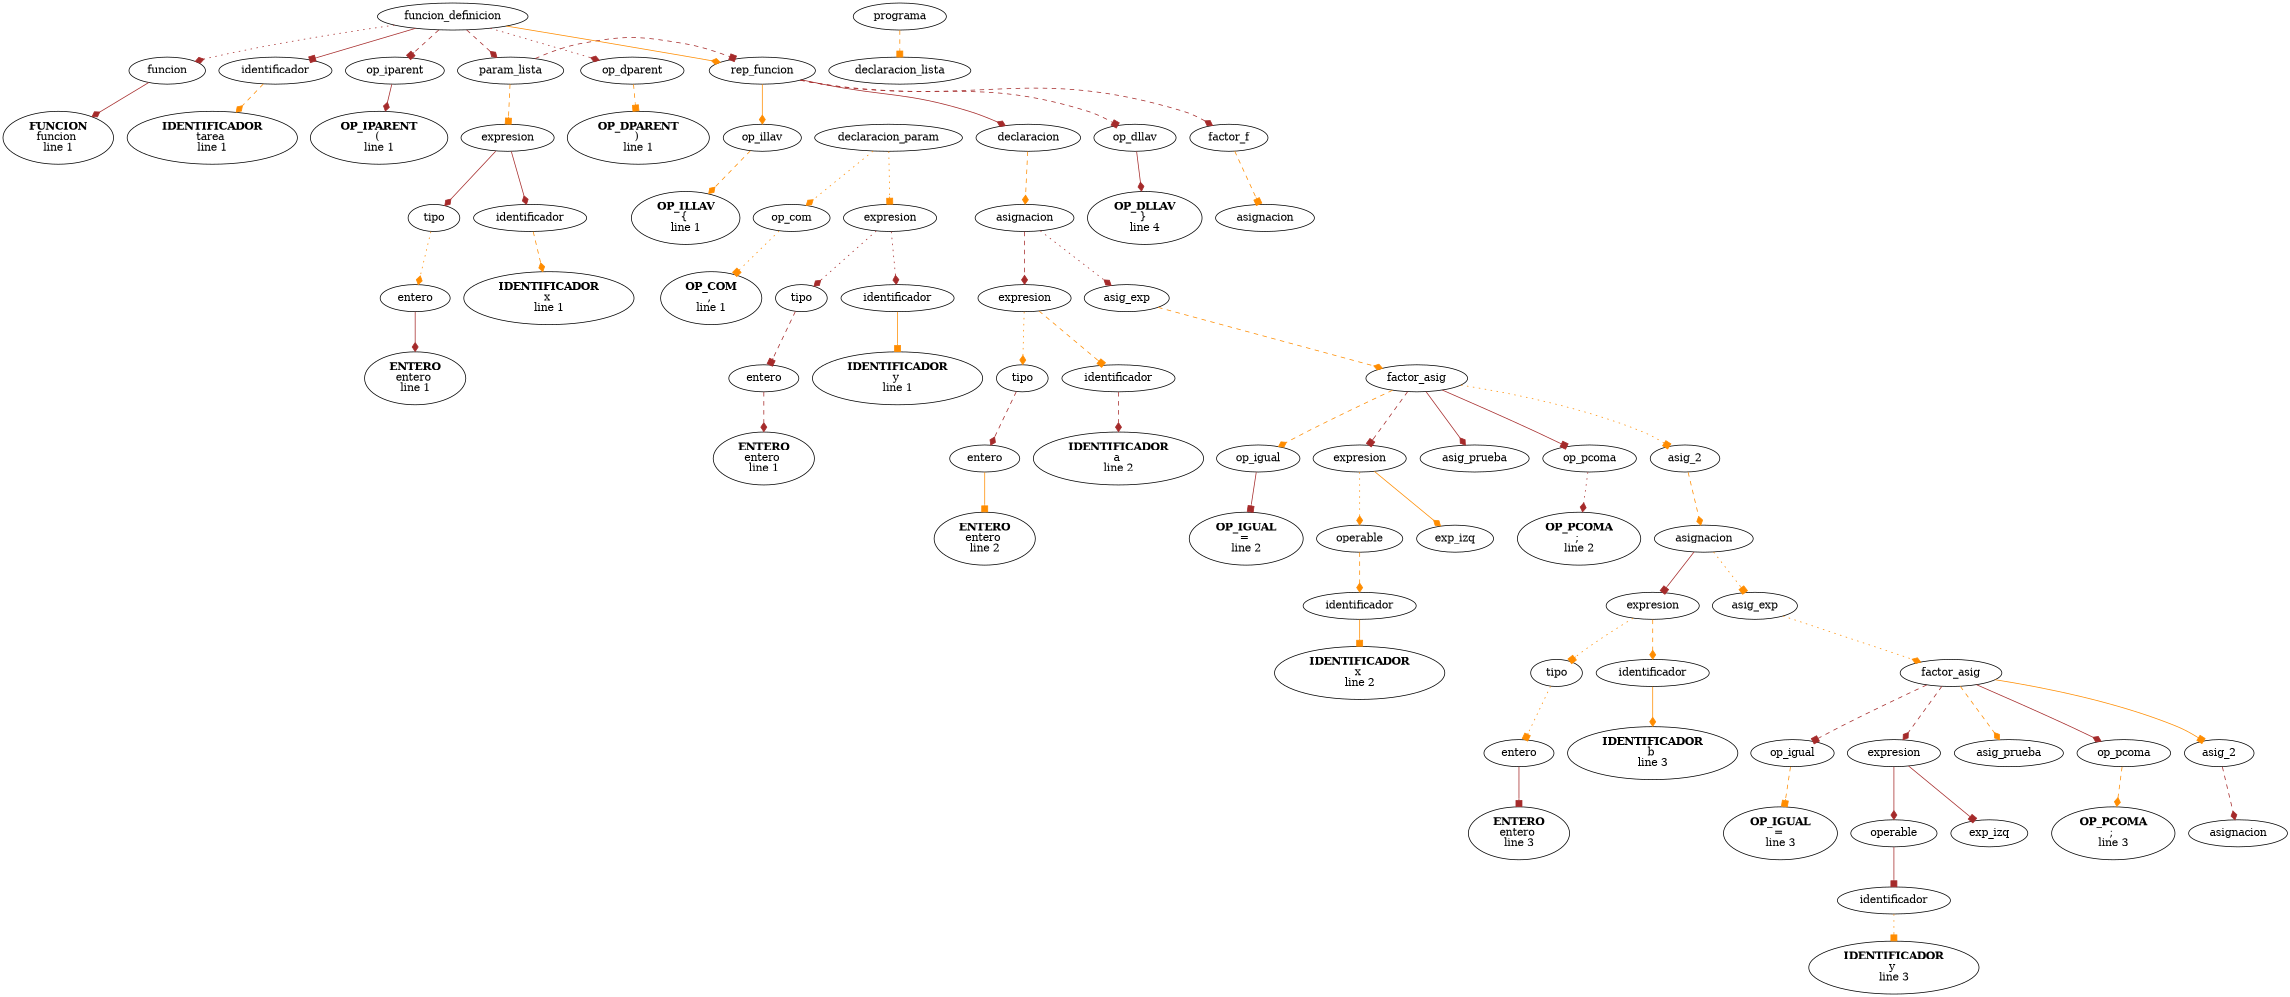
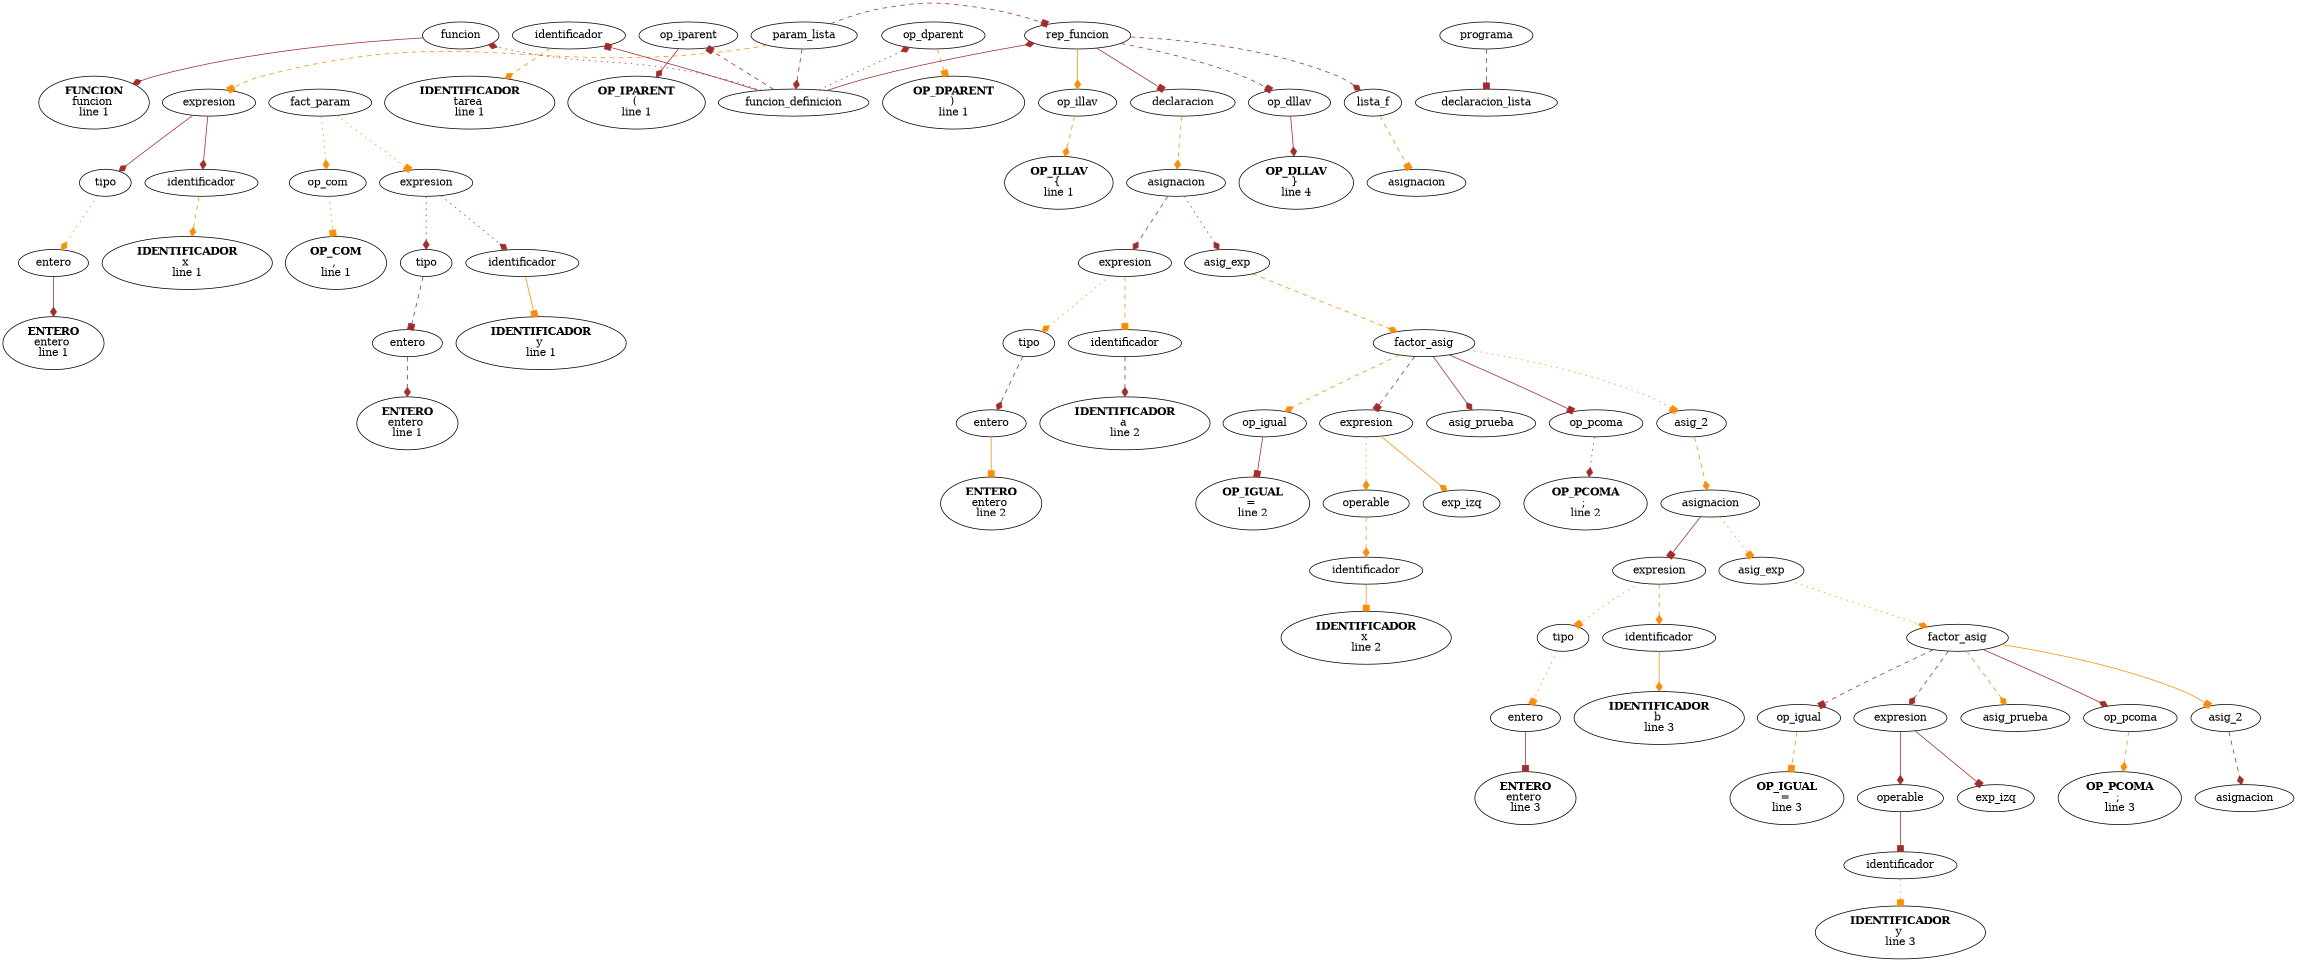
(900, 40) -> (1486, 65)
(478, 41) -> (800, 65)
(614, 44) -> (925, 64)
(900, 96) -> (1127, 67)
(889, 138) -> (320, 103)
(1229, 138) -> (1373, 103)
